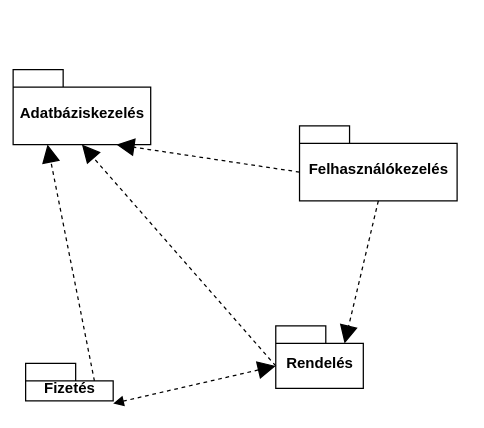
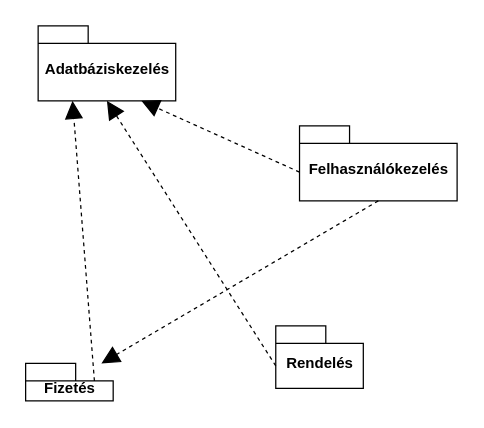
(82, 107) -> (107, 63)
(363, 263) -> (248, 277)
(191, 385) -> none
